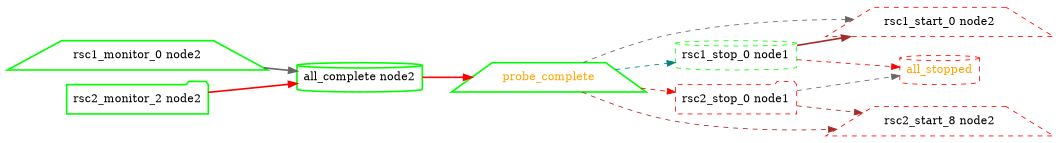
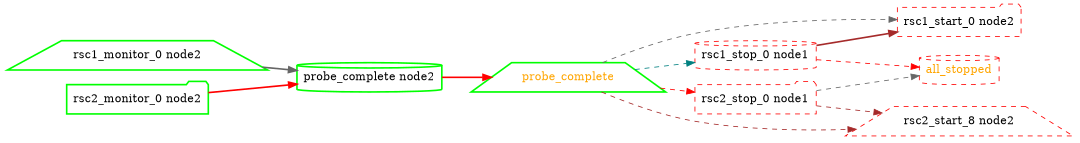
(940, 22) -> (959, 22)
(736, 55) -> (756, 55)
(360, 77) -> (369, 77)
(137, 99) -> (137, 99)
